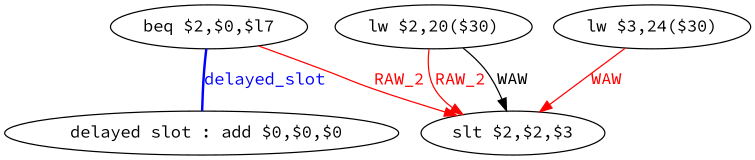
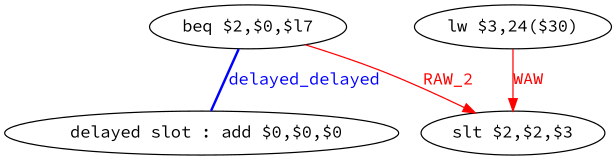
(434, 27) -> none
(265, 80) -> (304, 80)
